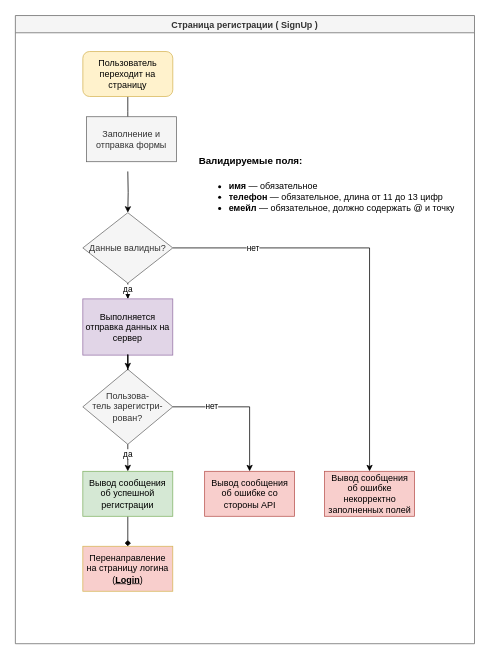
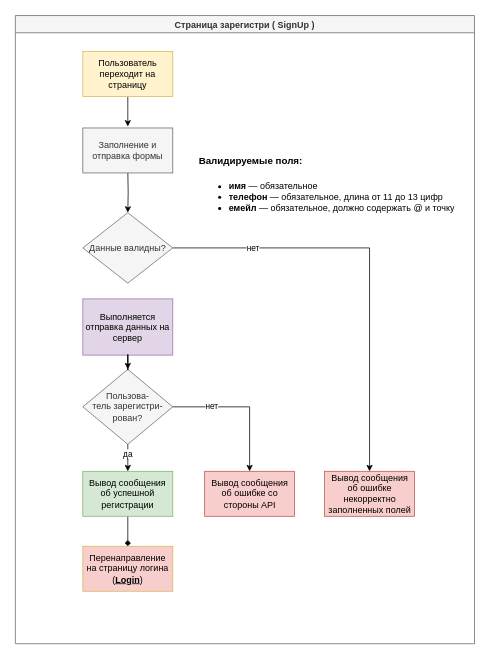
(245, 24) -> (245, 24)
(128, 74) -> (128, 74)
(132, 139) -> (128, 150)
(128, 293) -> none
